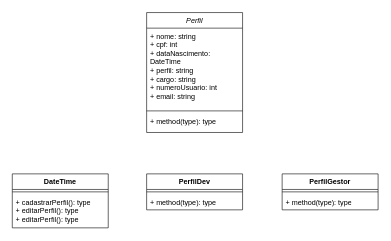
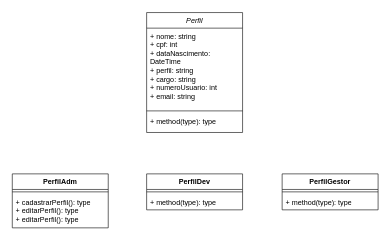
(60, 182) -> (60, 182)
